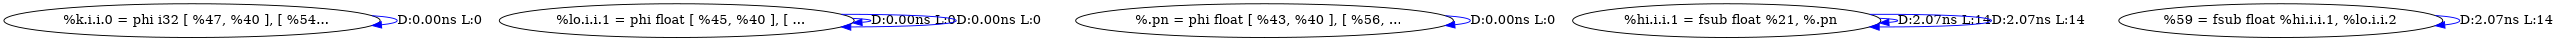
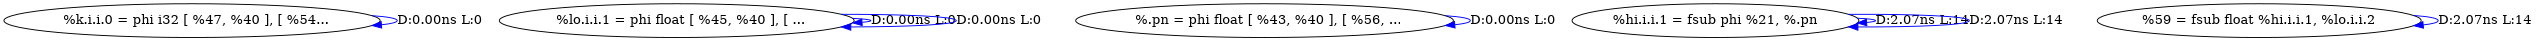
(1727, 21) -> (1715, 21)
